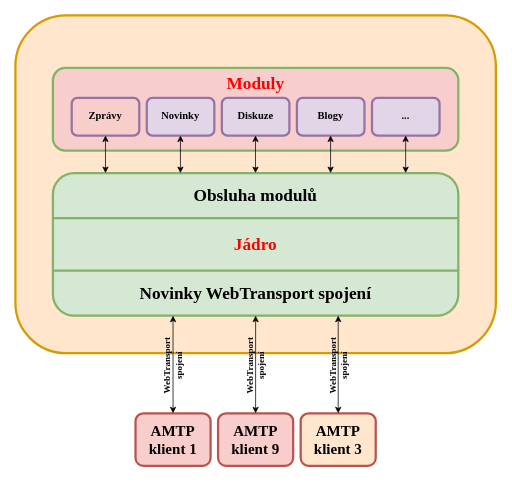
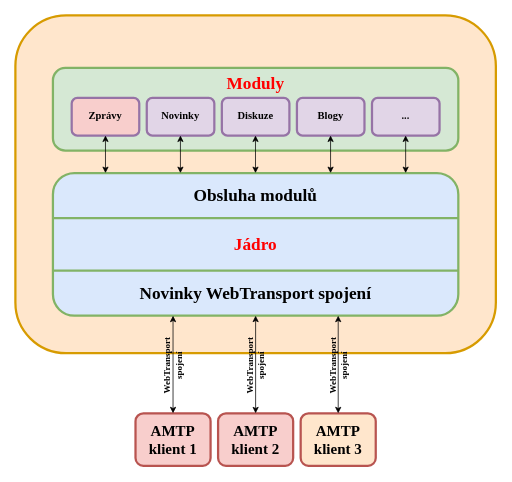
(255, 82) -> (255, 82)
(255, 244) -> (255, 244)
(255, 439) -> (255, 439)
